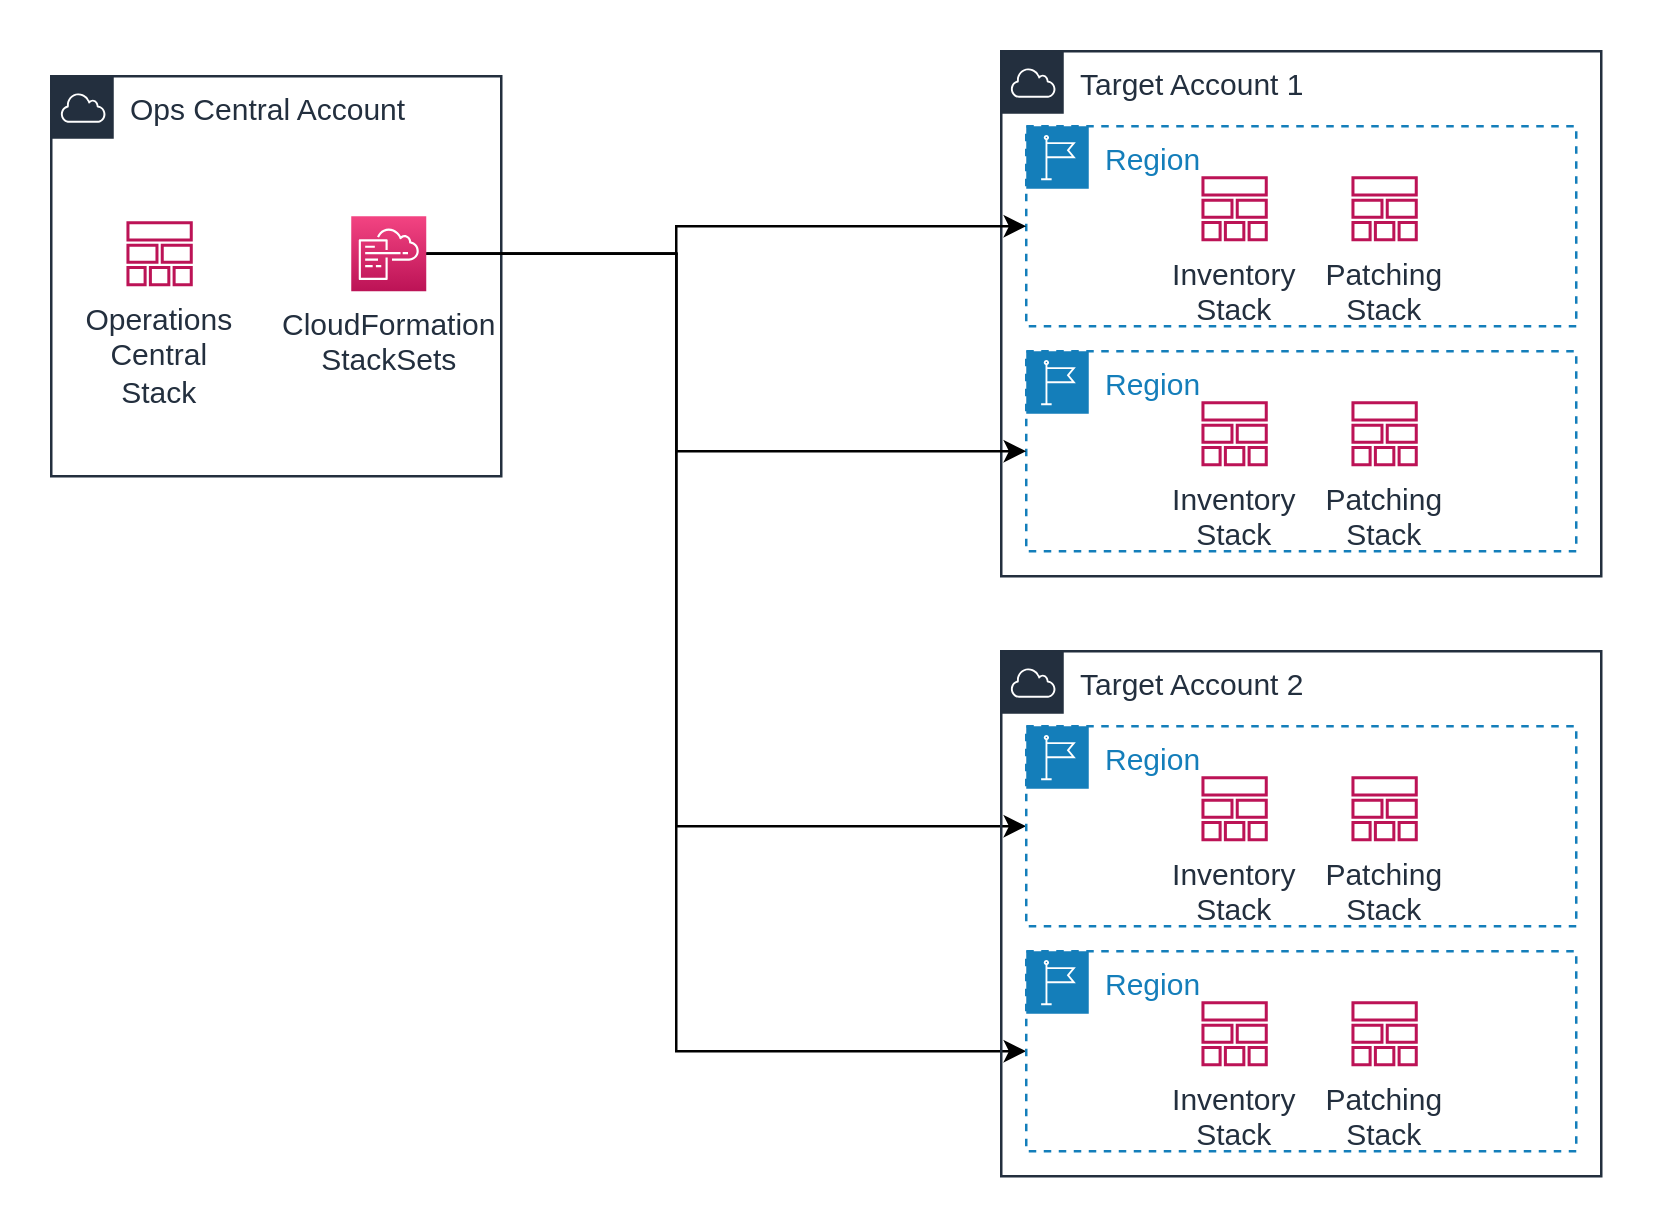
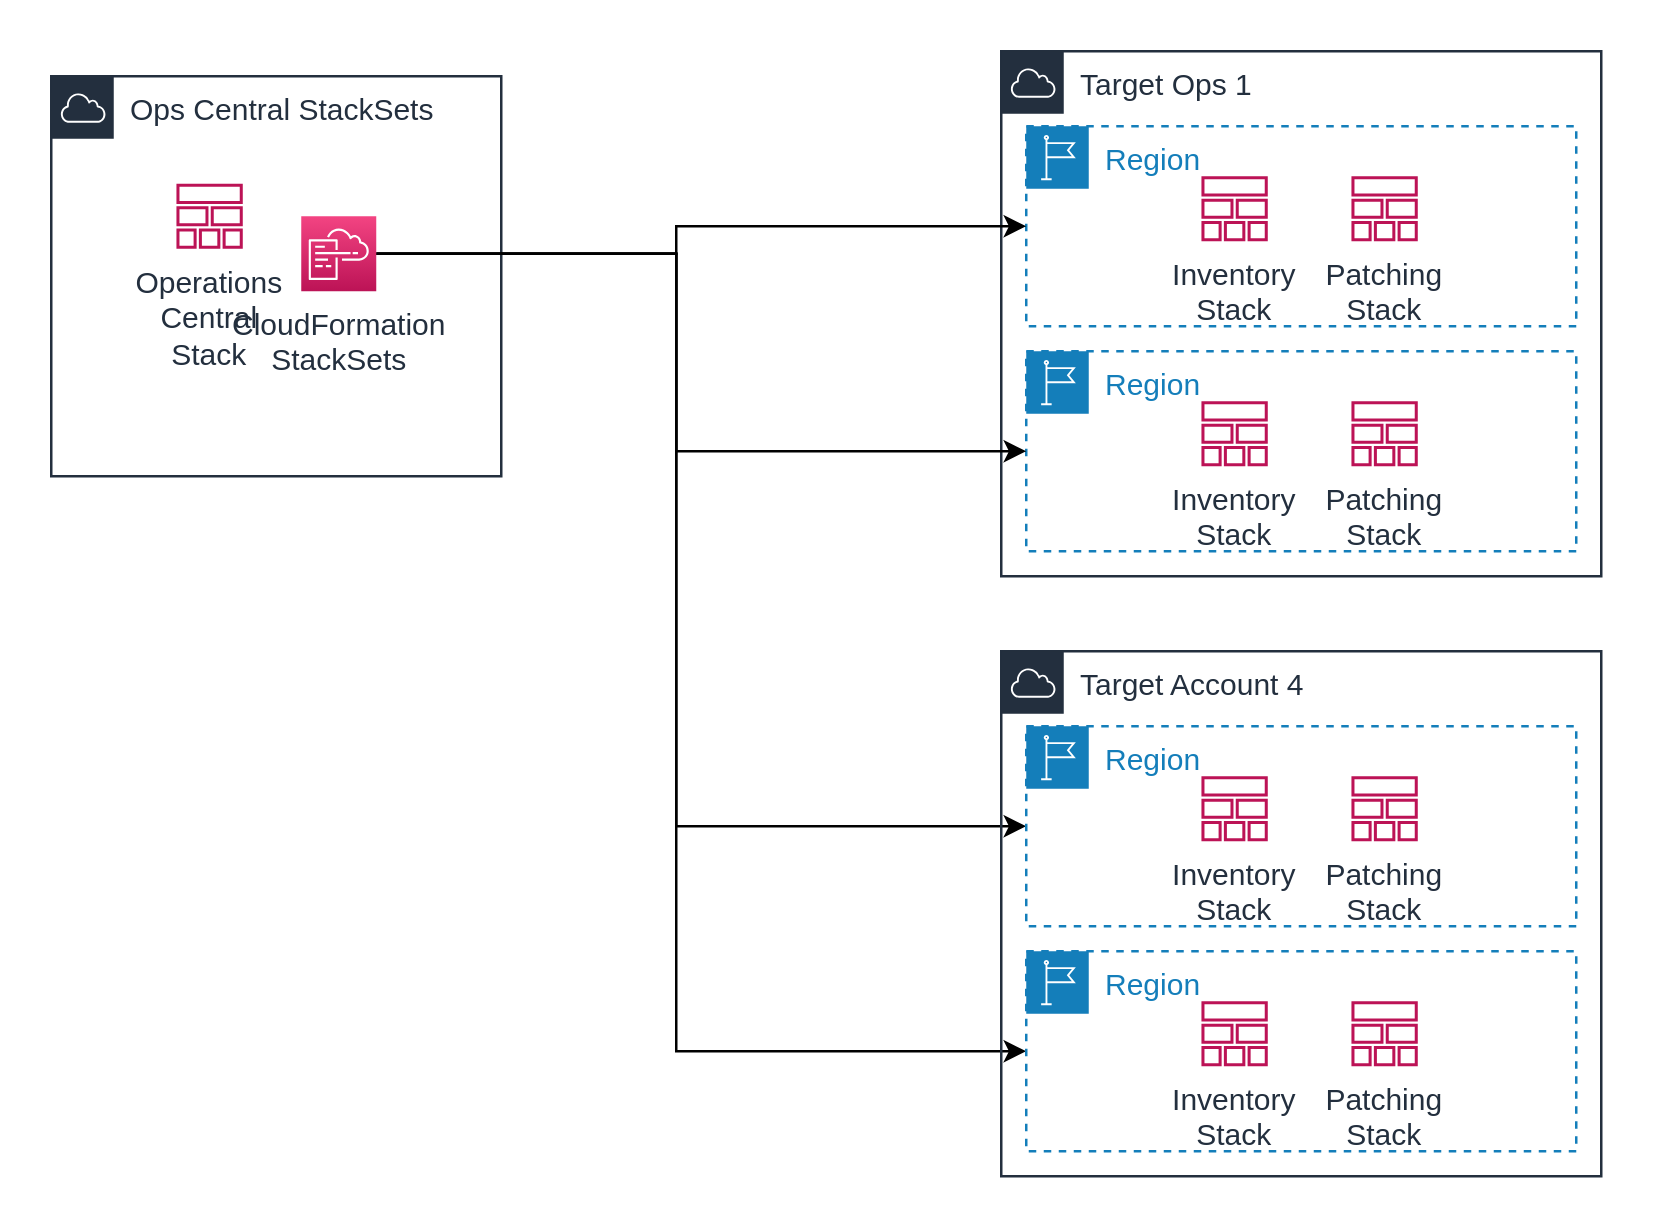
(1208, 87) -> (1174, 87)
(279, 112) -> (296, 112)
(160, 254) -> (210, 216)
(389, 254) -> (339, 254)
(1208, 687) -> (1208, 687)
